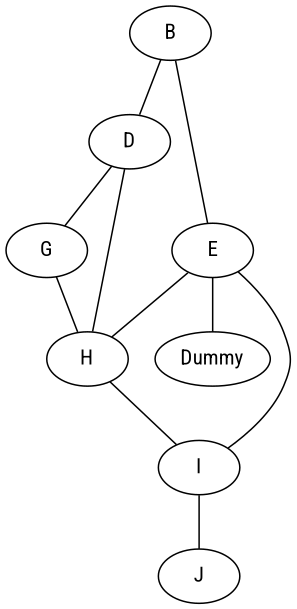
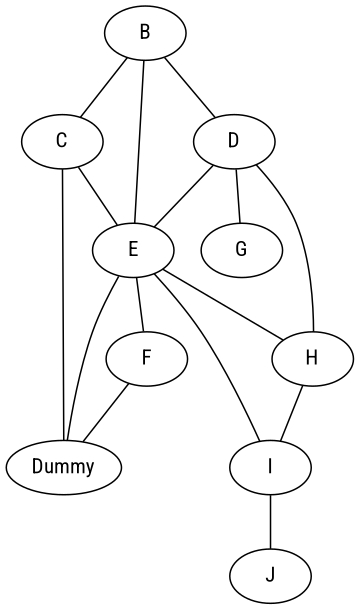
none -> (62, 142)
none -> (184, 196)
(67, 304) -> none
none -> (147, 359)
